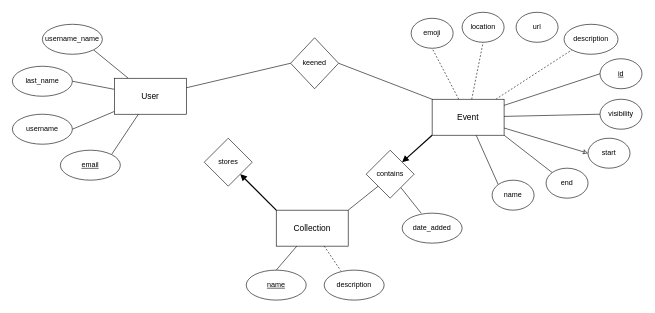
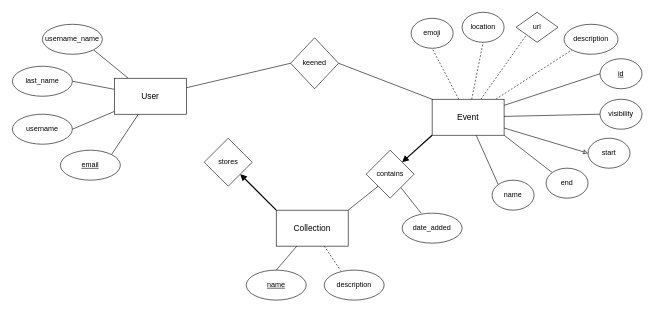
(537, 27) -> (537, 27)
none -> (504, 67)
